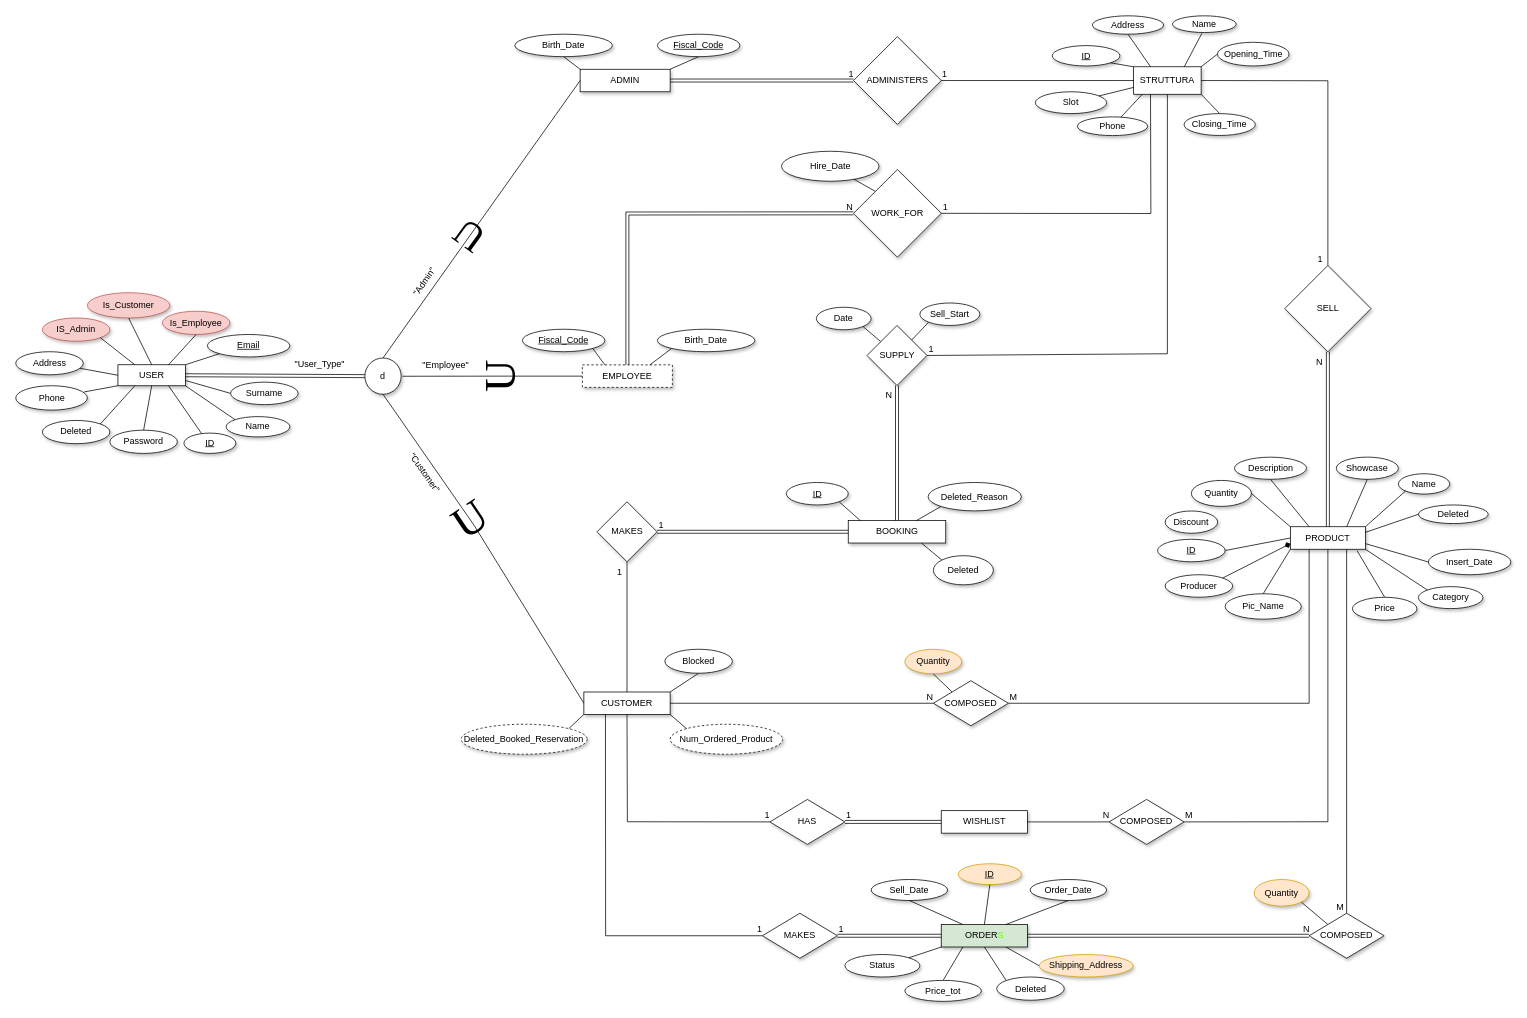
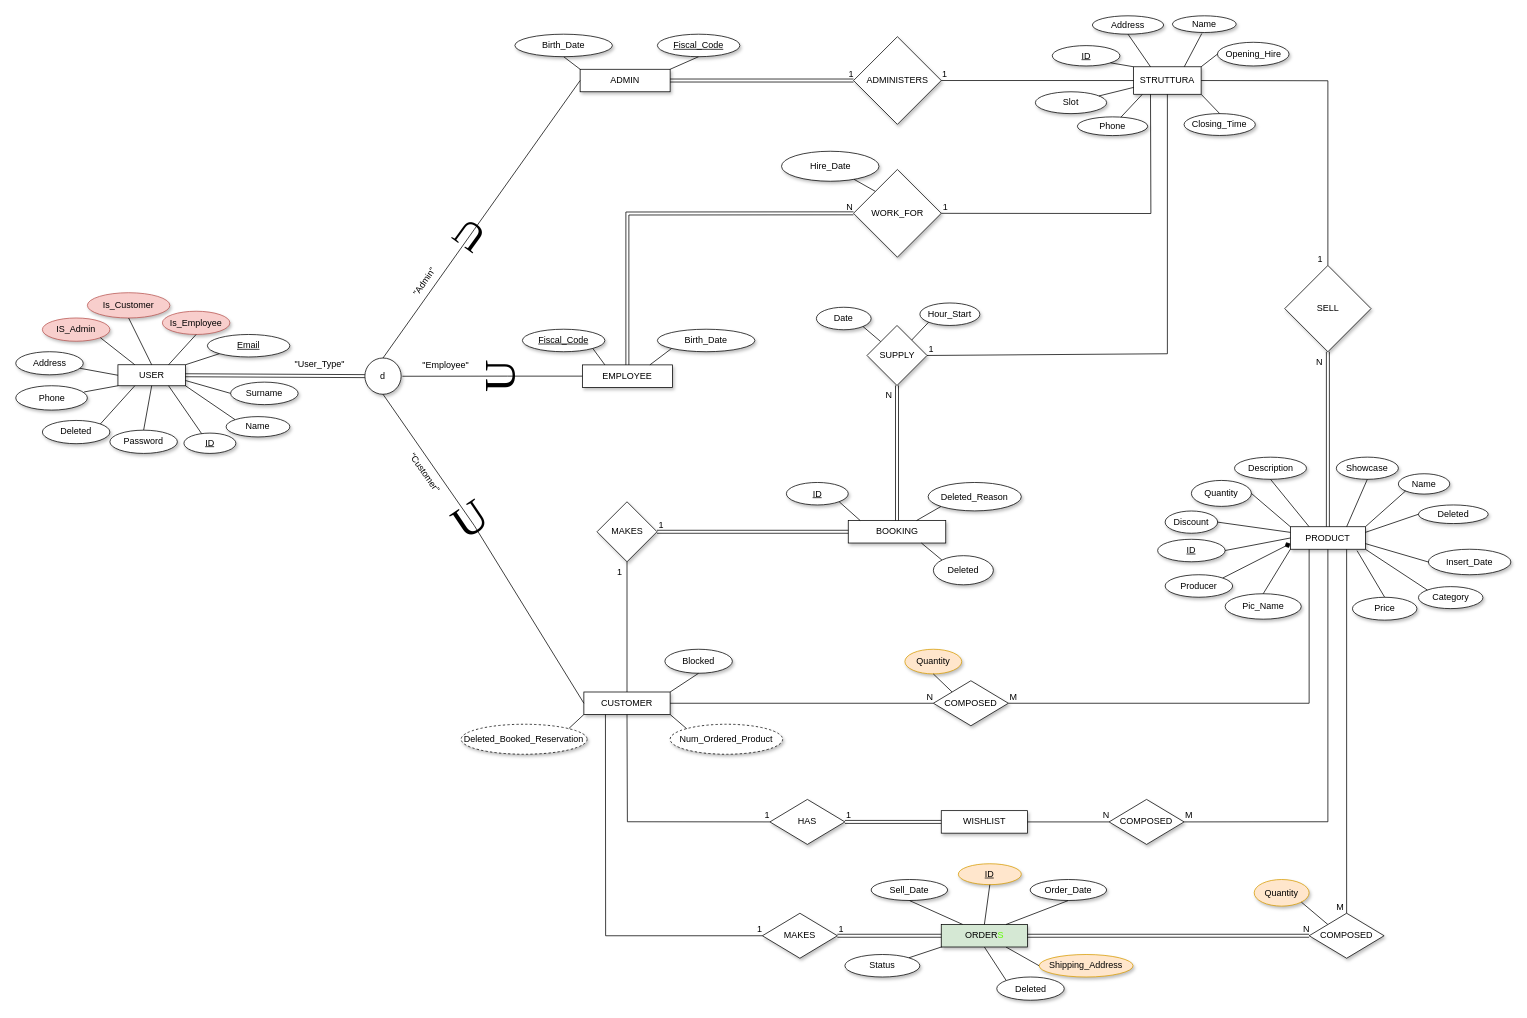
(1254, 54) -> (1254, 54)
(950, 314) -> (950, 314)
(627, 376) -> (627, 376)
none -> (1254, 527)
(953, 964) -> none
(943, 991) -> none
